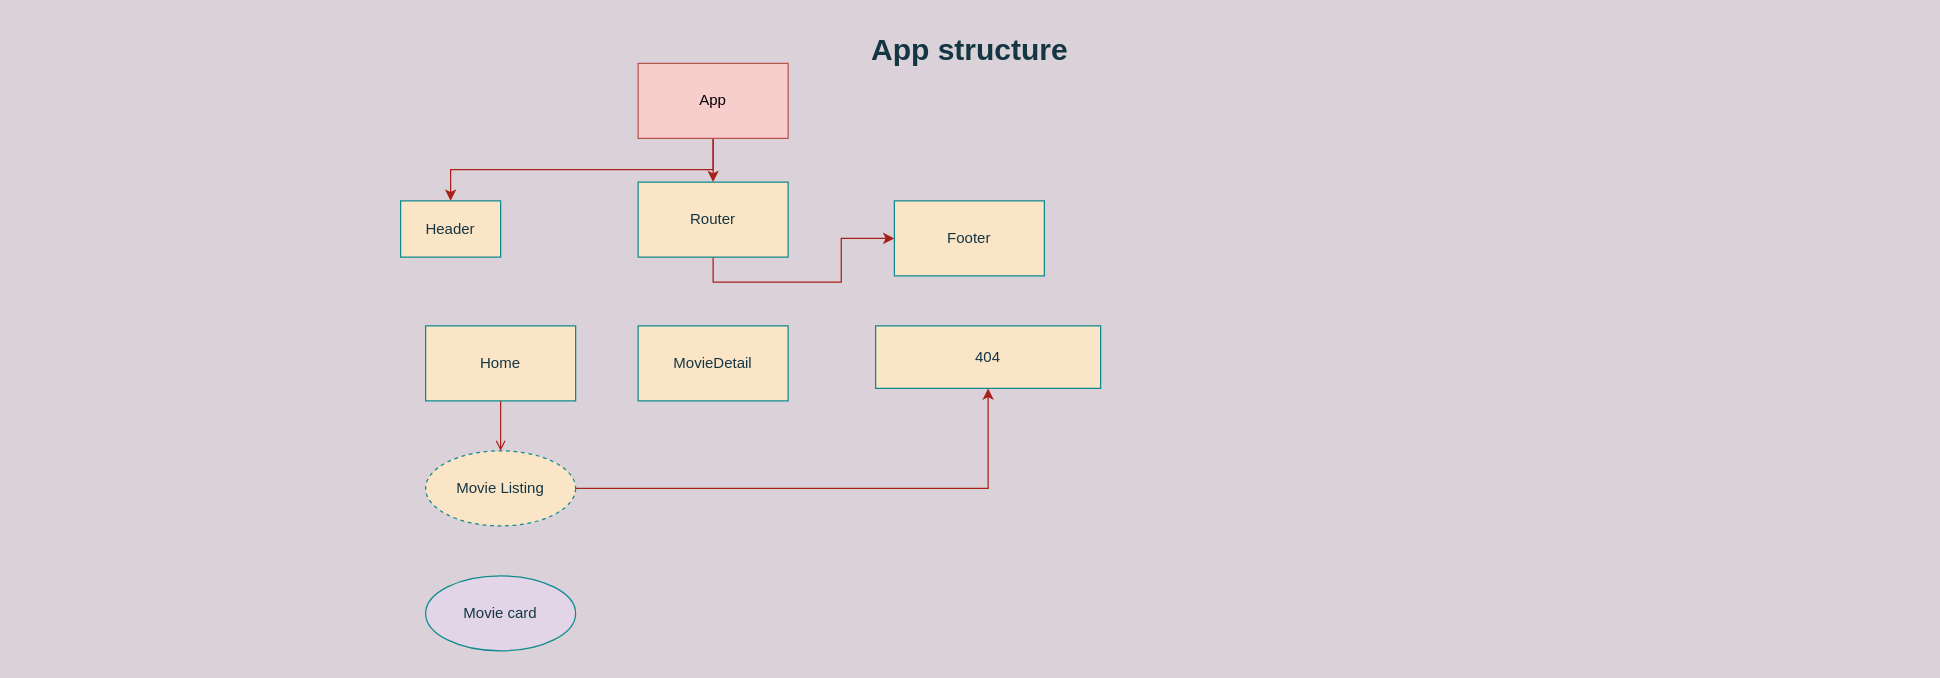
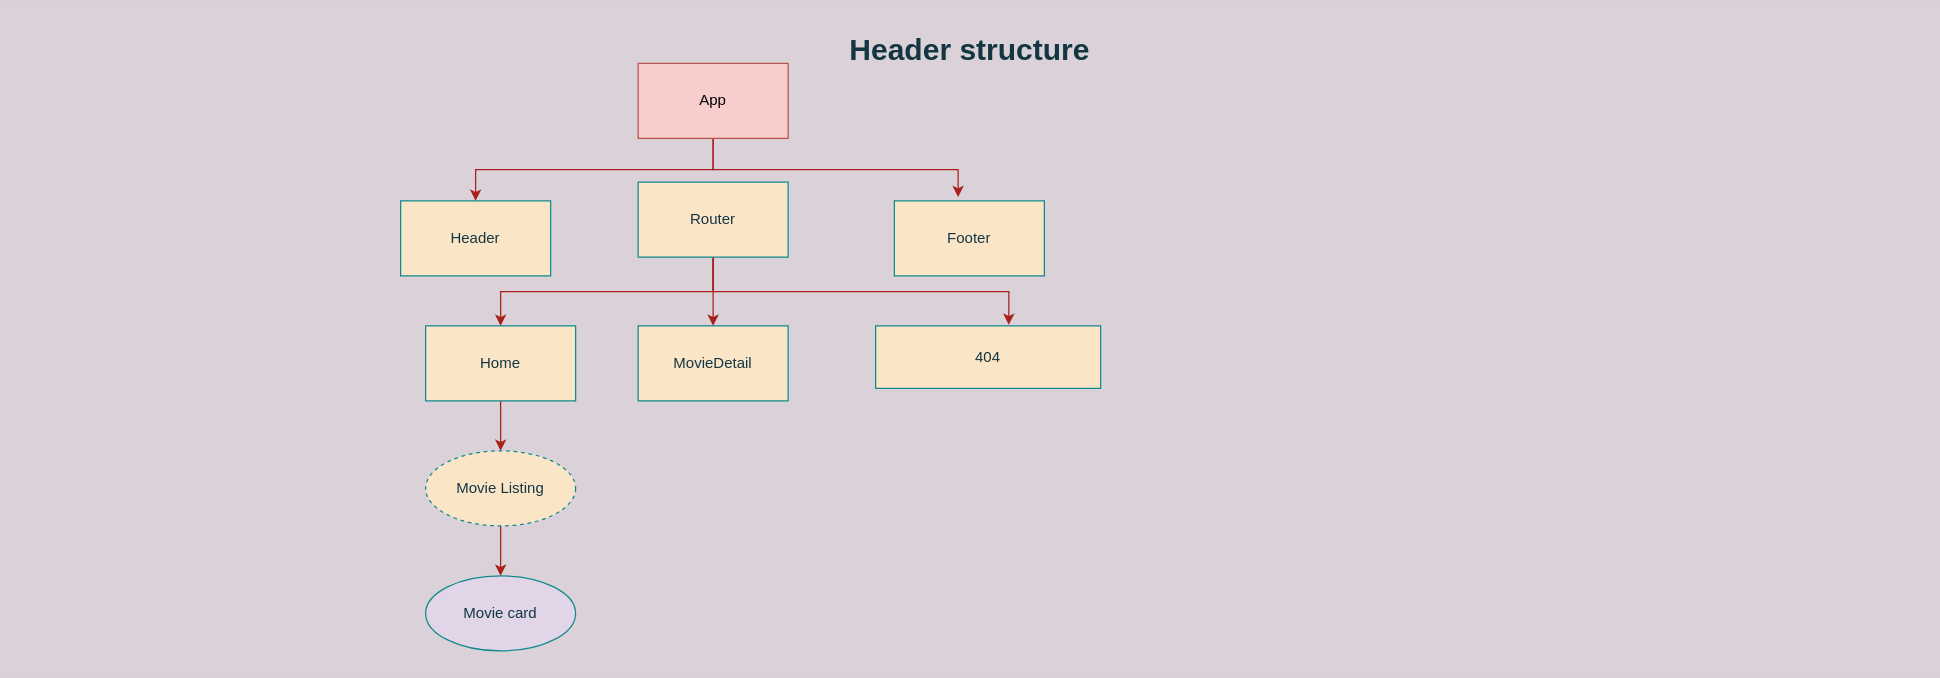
(970, 51) -> (970, 51)
none -> (846, 169)
(713, 173) -> none
(451, 229) -> (476, 238)
(822, 282) -> (875, 291)
none -> (593, 291)
none -> (713, 306)
(501, 443) -> (501, 441)
(828, 488) -> (501, 547)
